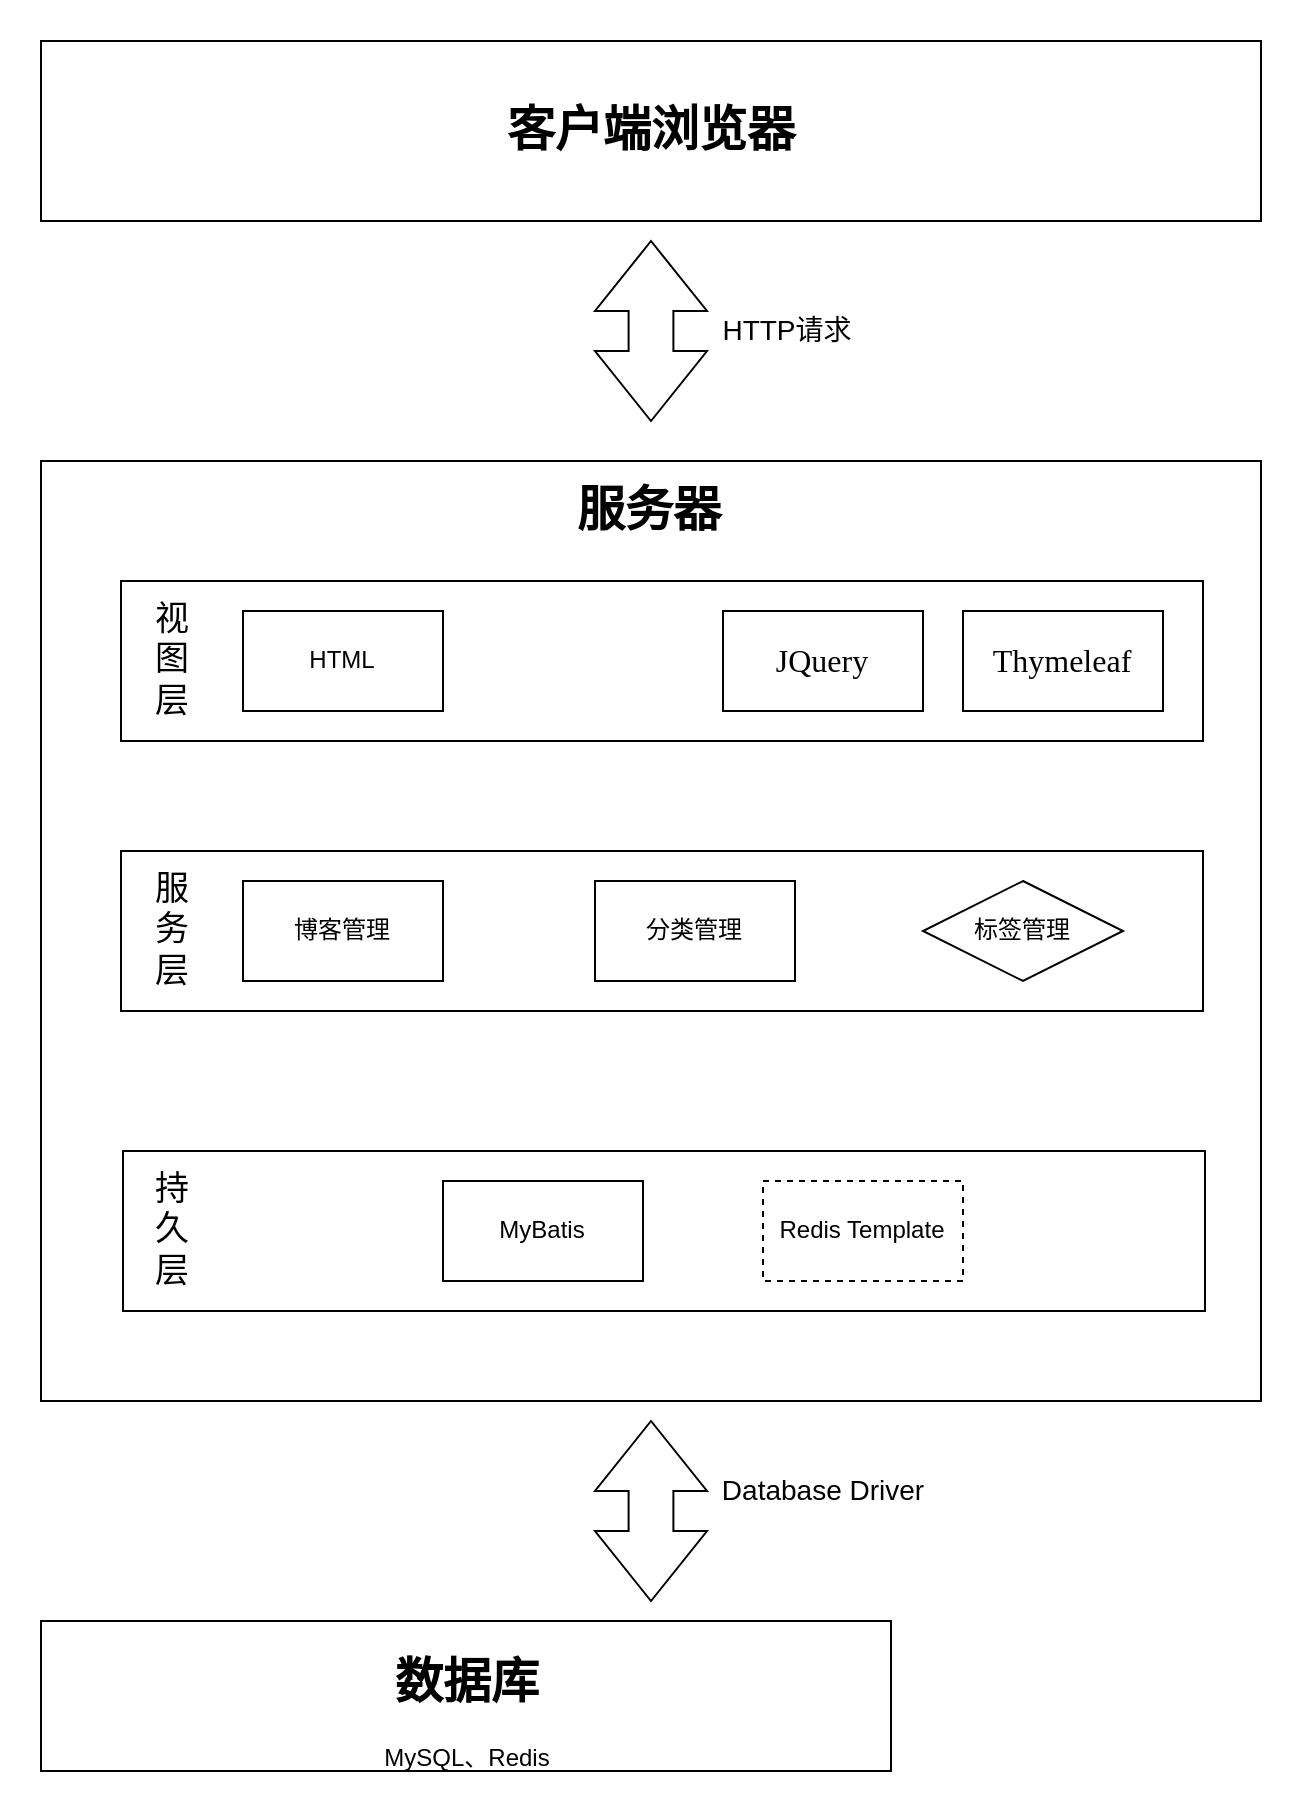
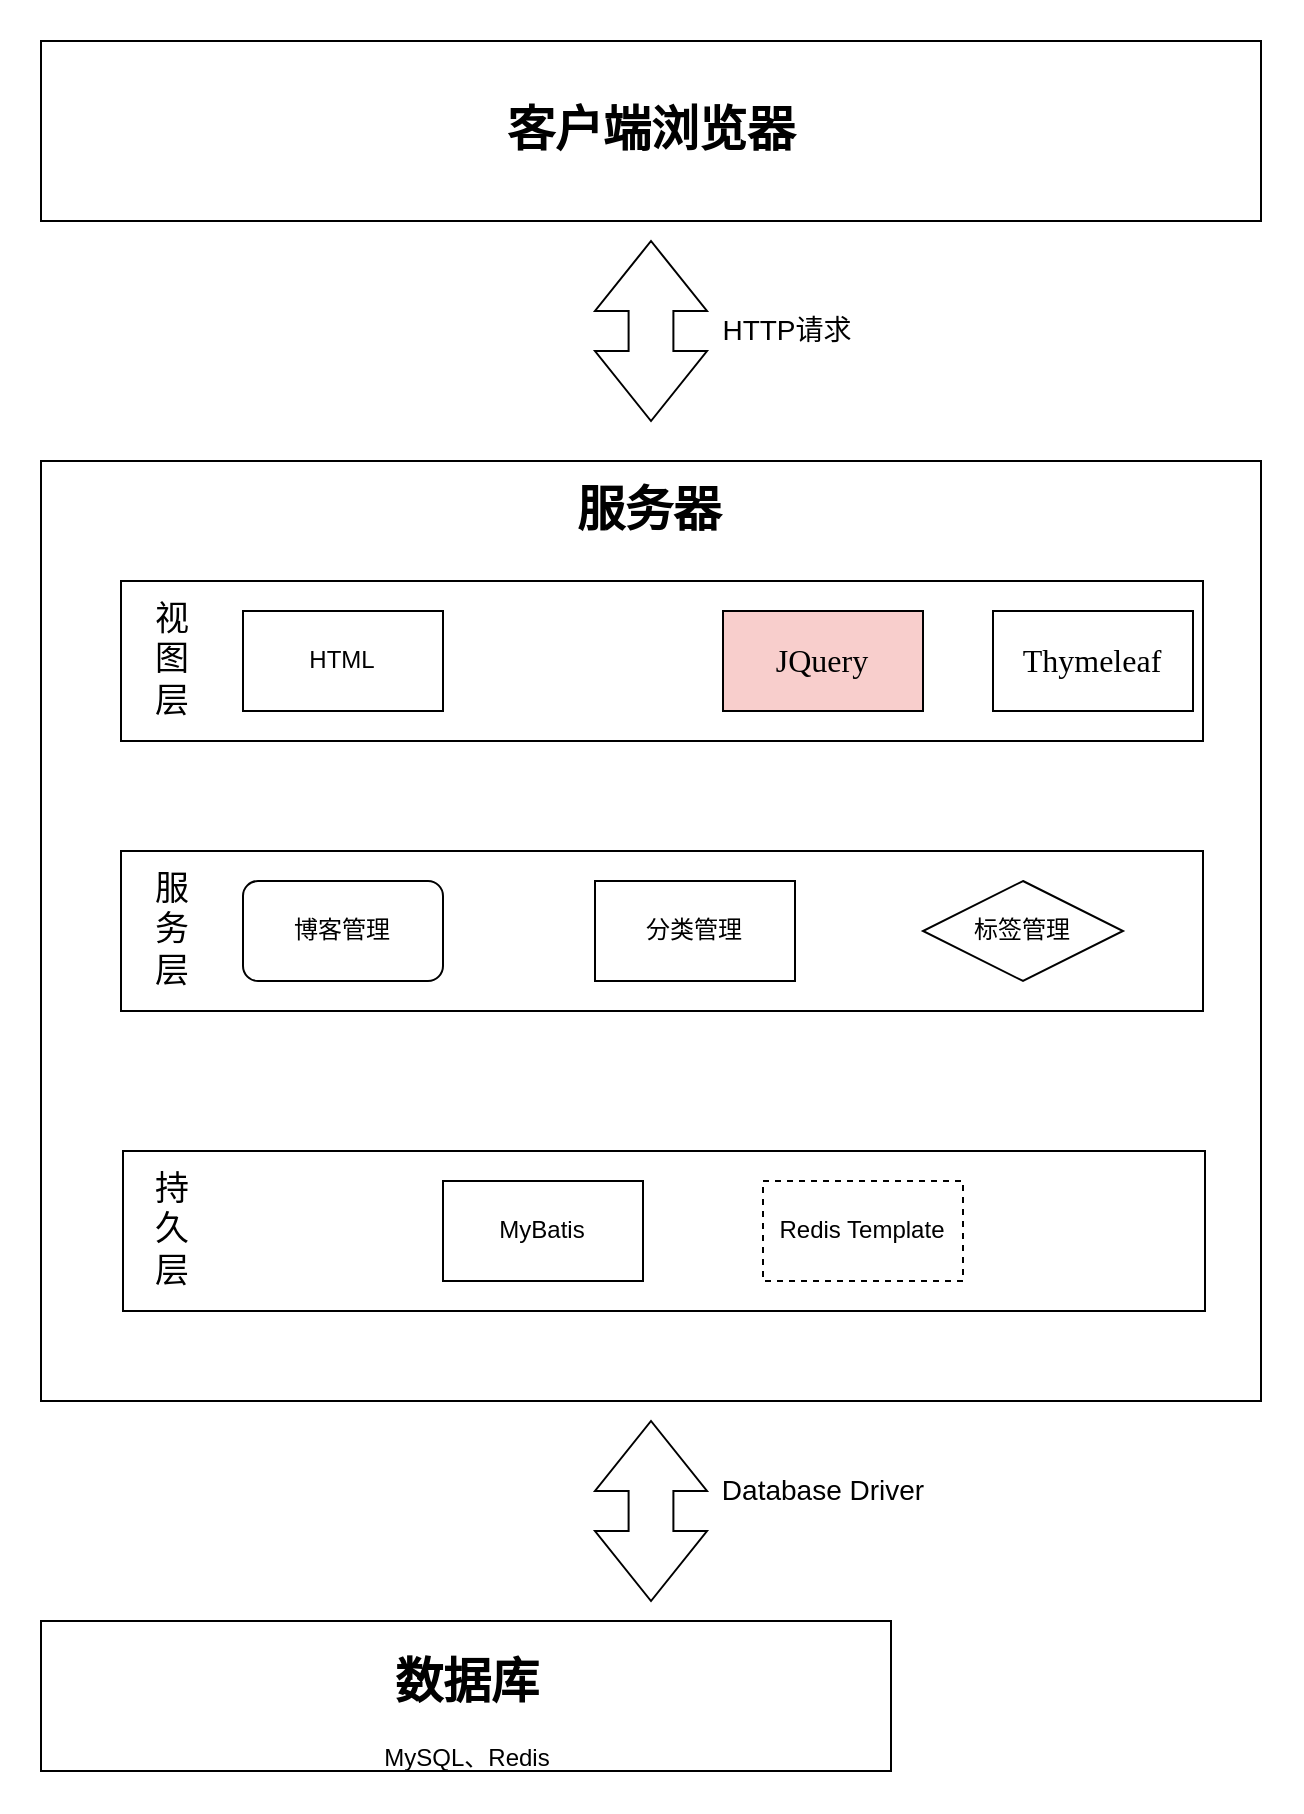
(823, 661) -> (823, 661)
(1063, 661) -> (1093, 661)
(343, 931) -> (343, 931)
